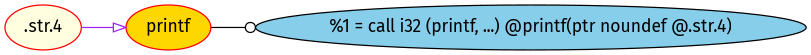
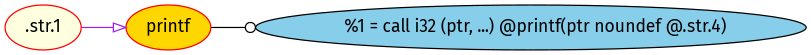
(43, 27) -> (43, 27)
(531, 27) -> (531, 27)
